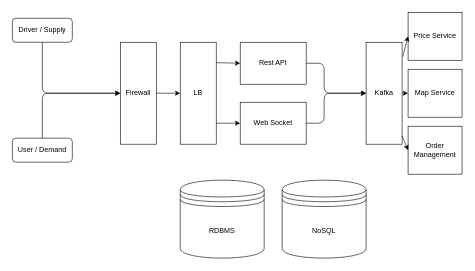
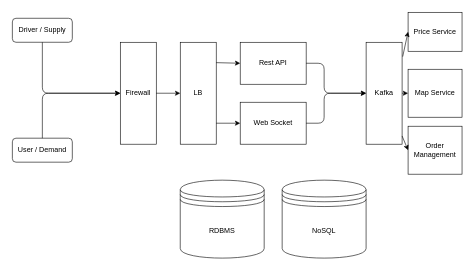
(435, 36) -> (435, 32)
